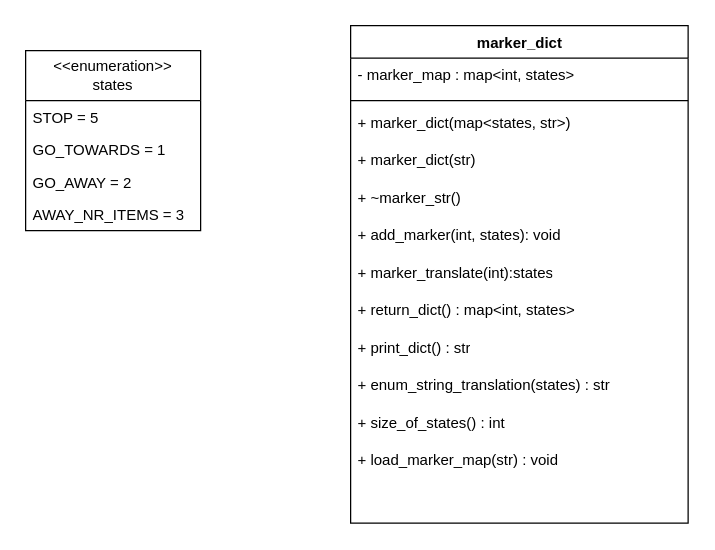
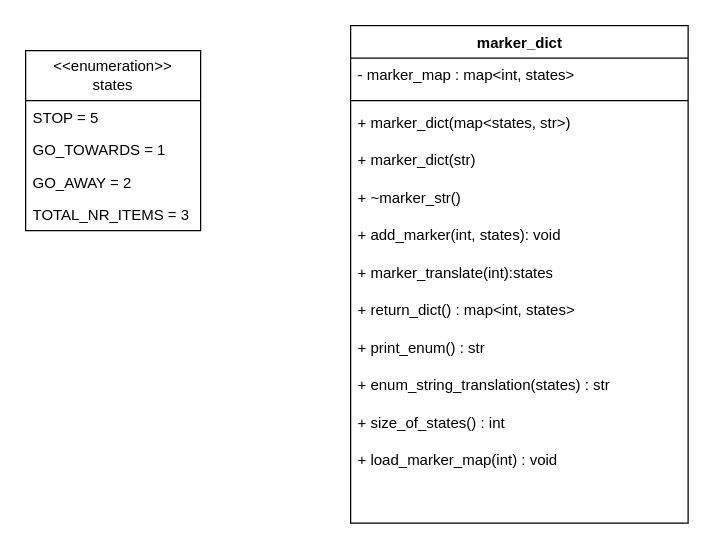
(101, 216) -> (105, 216)
(430, 348) -> (432, 348)
(468, 461) -> (466, 461)
